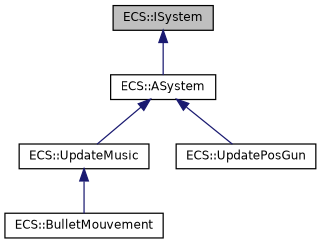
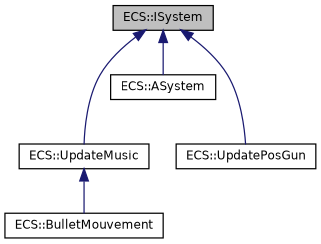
(119, 126) -> (96, 84)
(209, 126) -> (232, 84)
